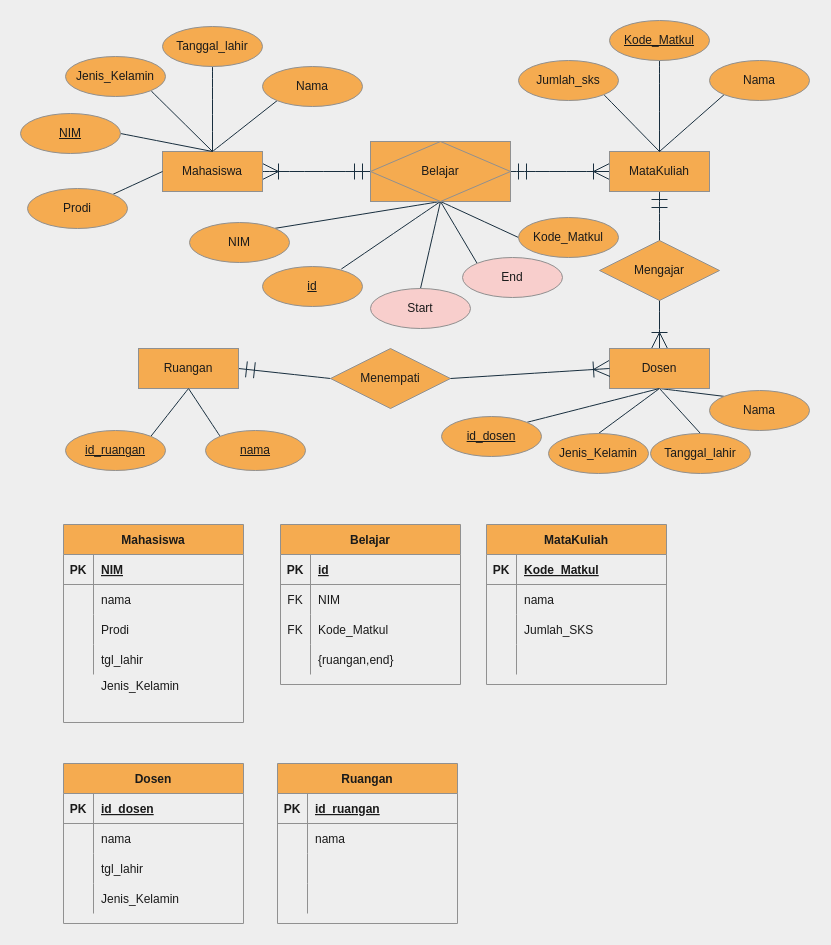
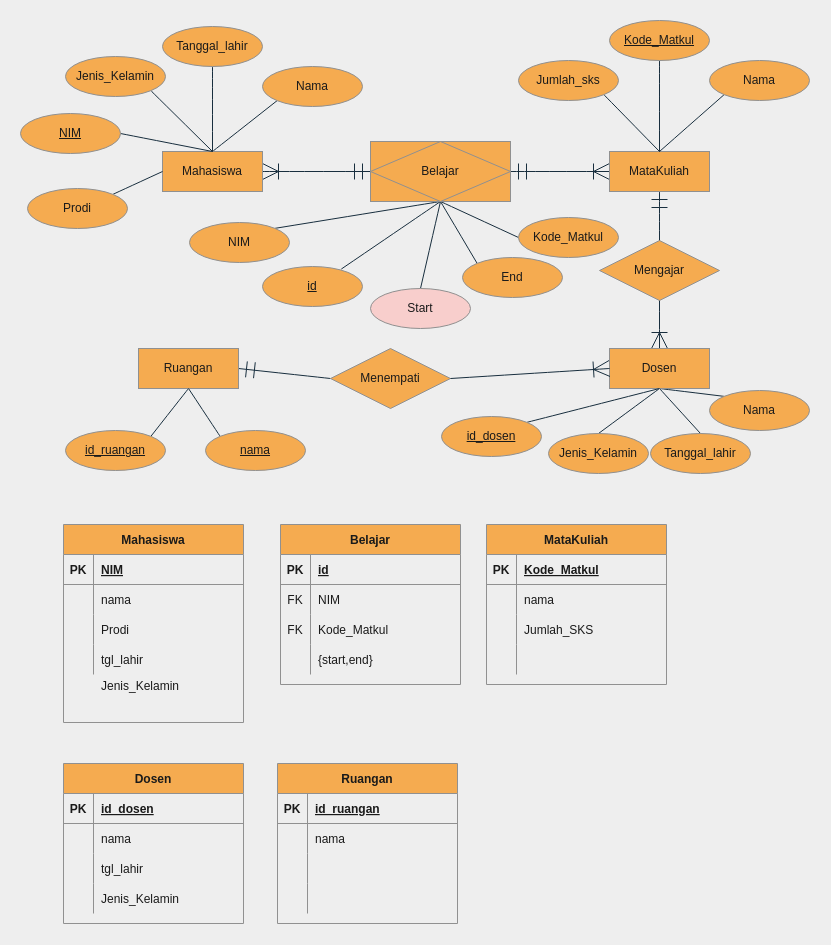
(513, 278) -> (513, 278)
(360, 660) -> (353, 660)
